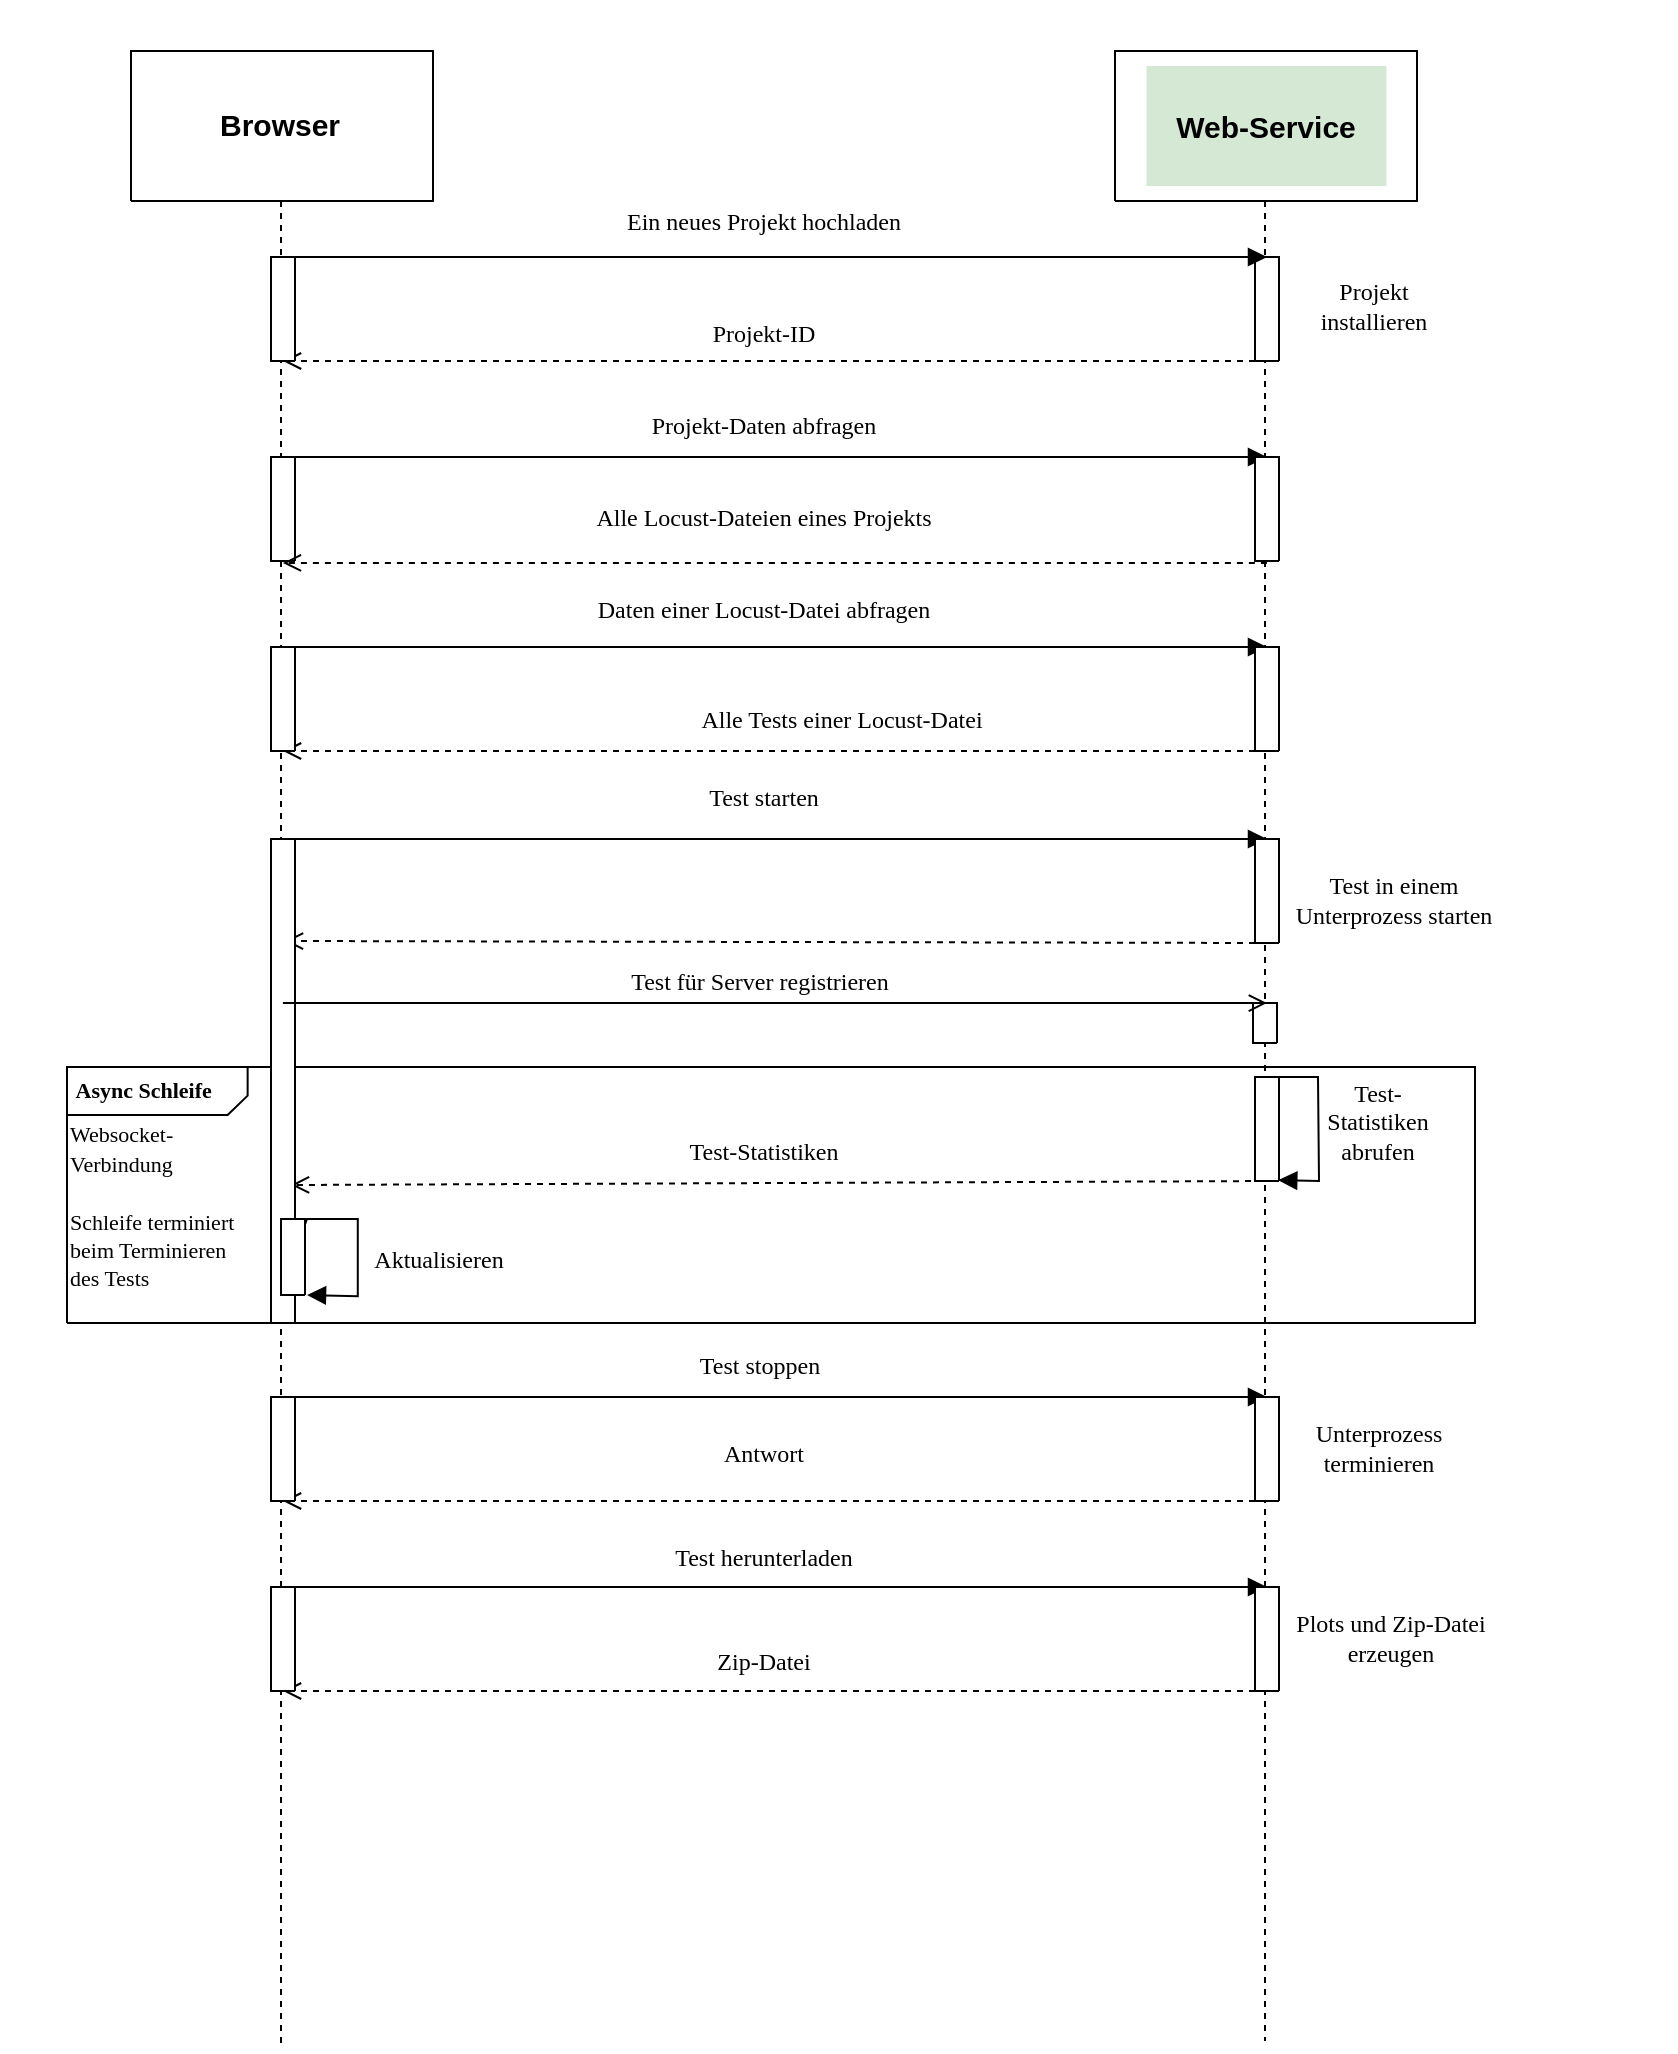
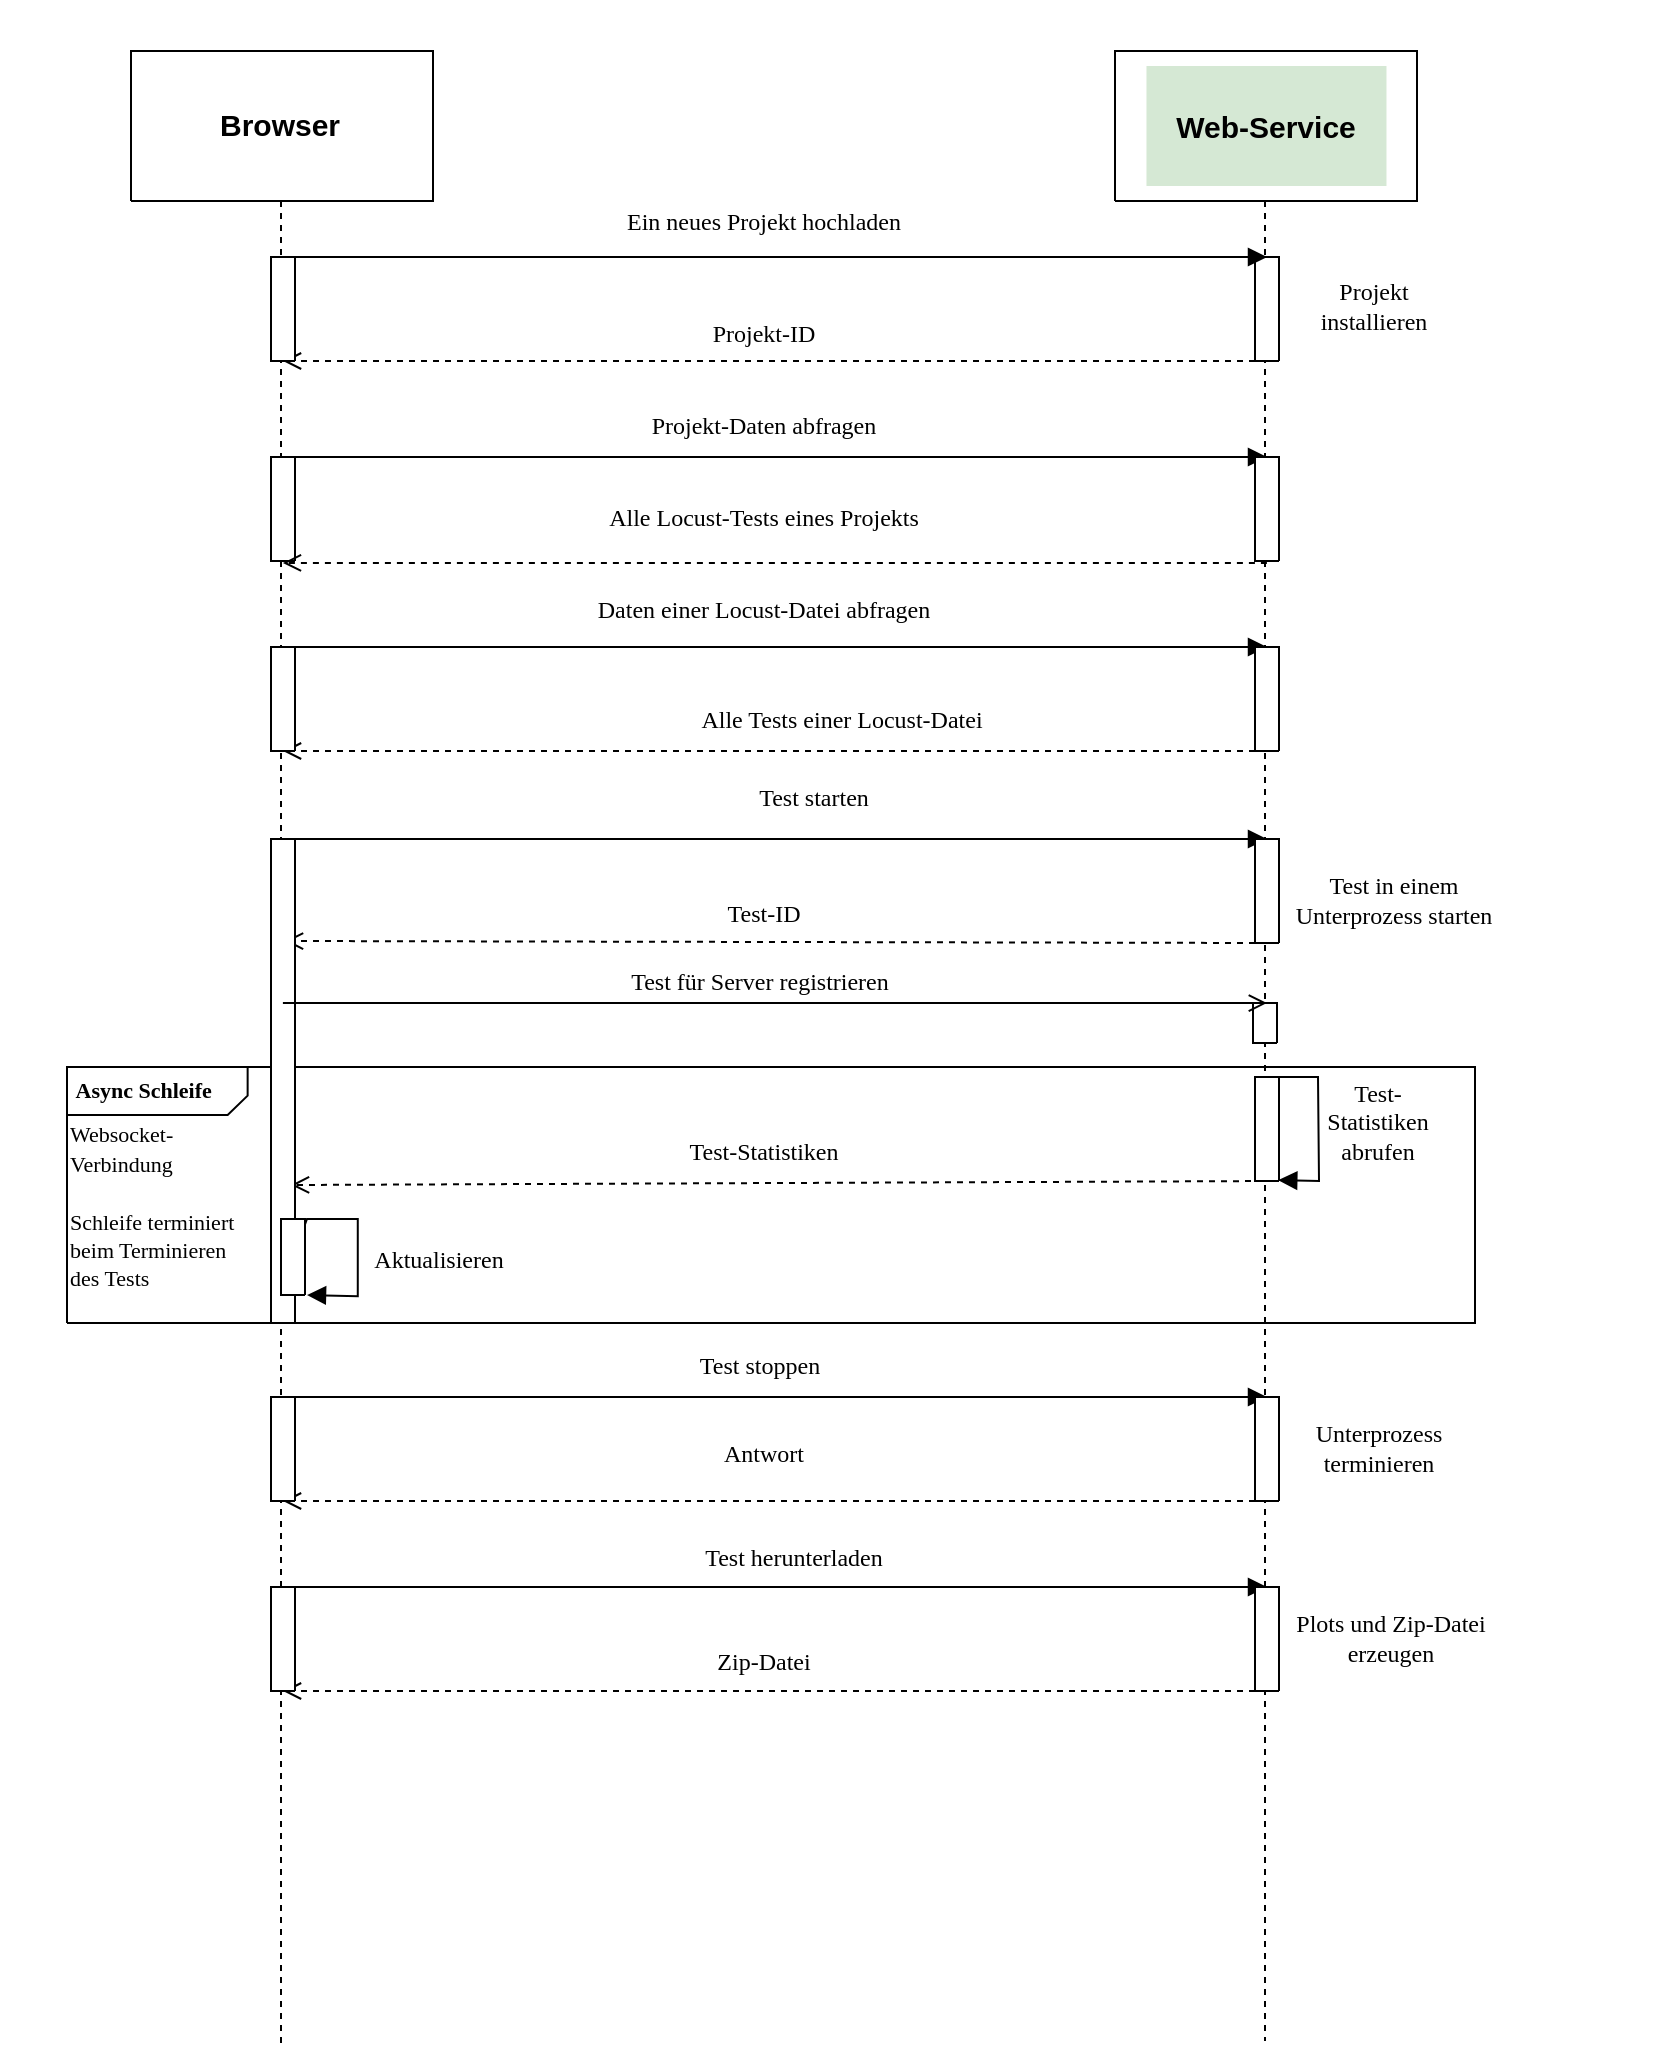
(765, 519) -> (765, 519)
(765, 799) -> (815, 799)
none -> (765, 915)
(765, 1559) -> (795, 1559)
